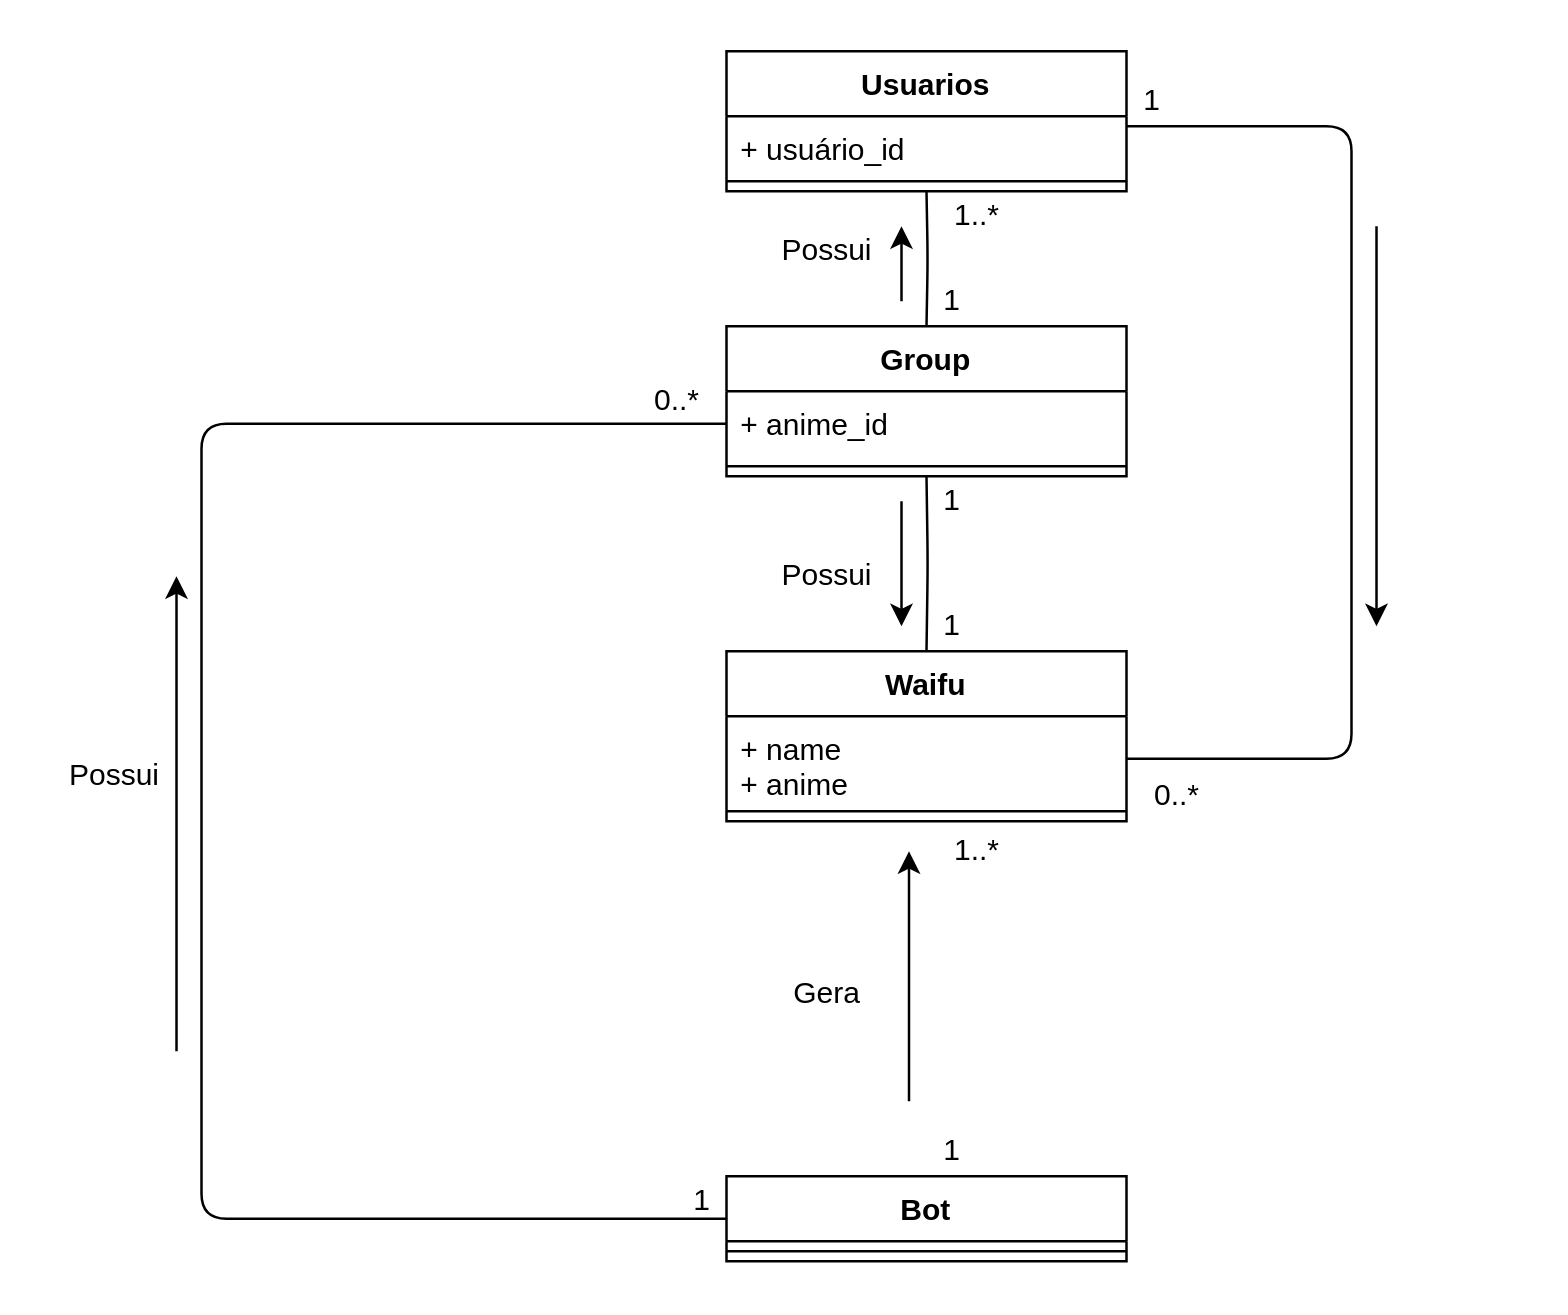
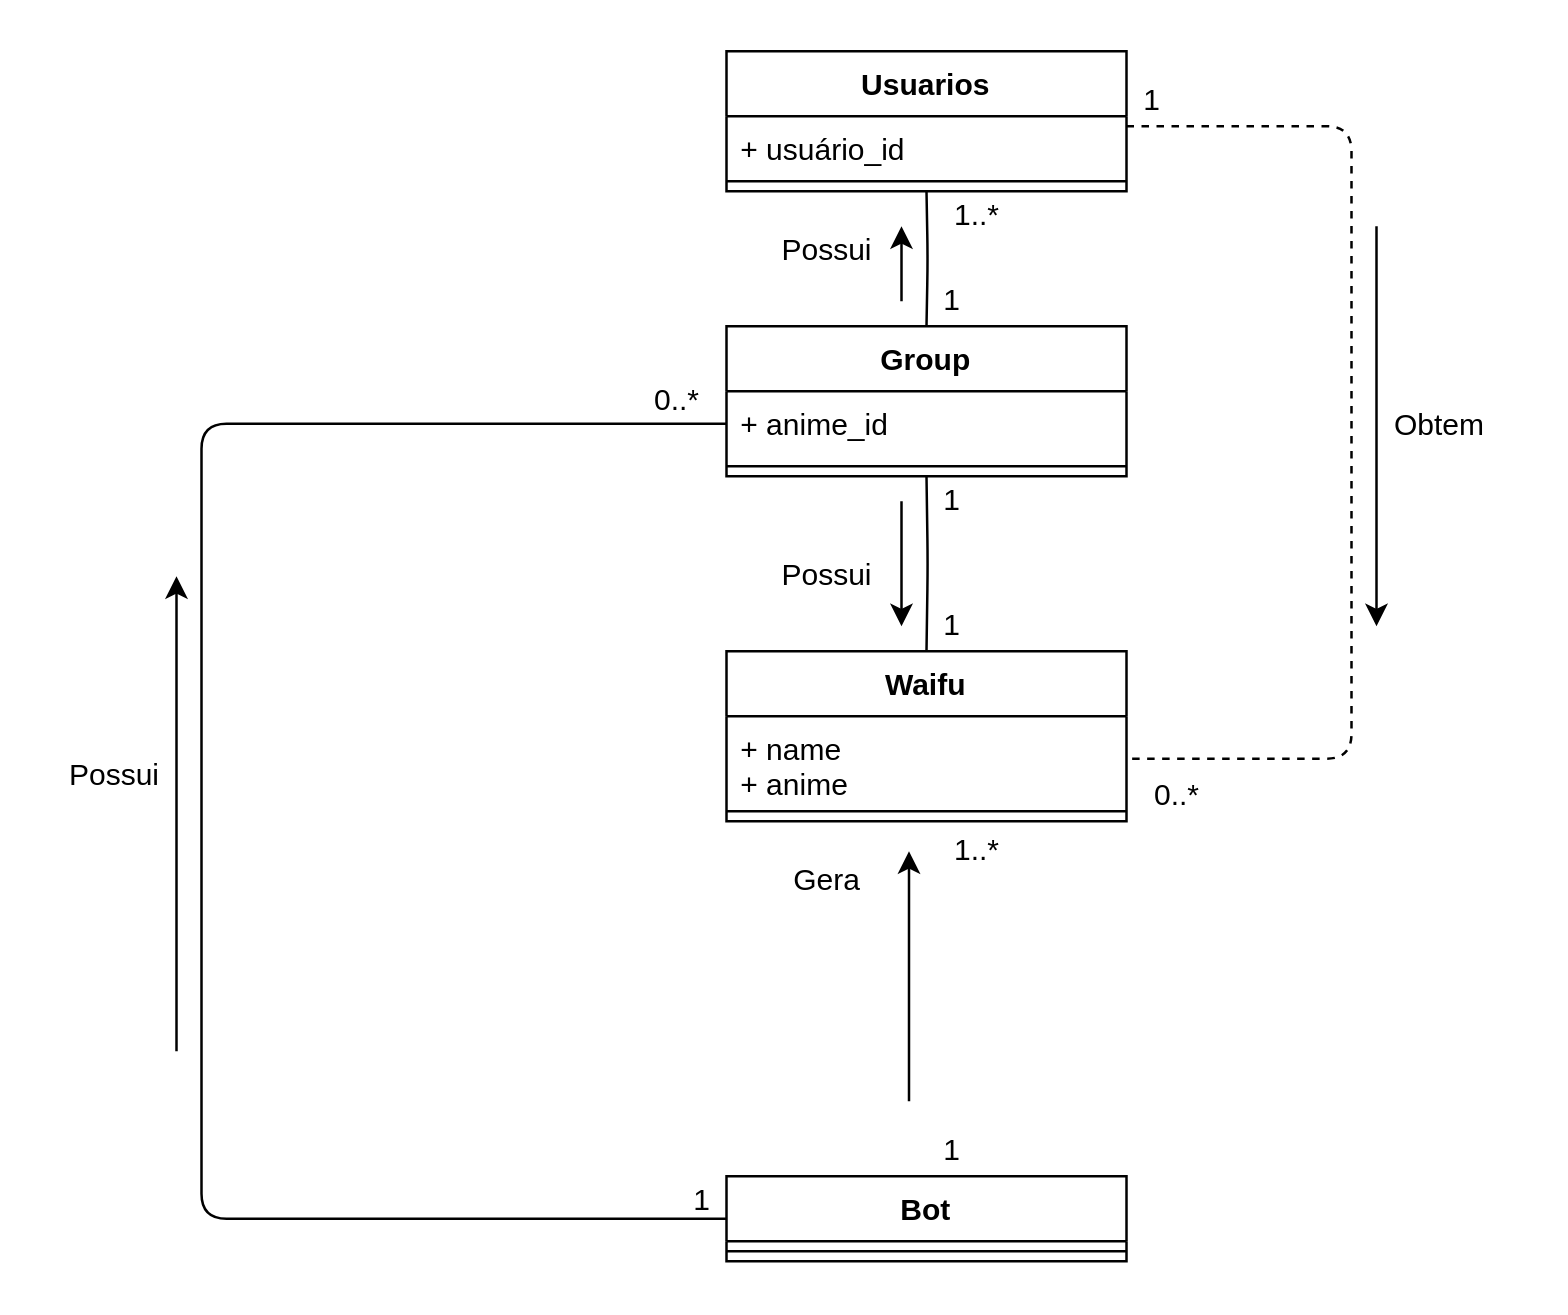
none -> (1439, 426)
(1351, 444) -> (1351, 444)
(826, 994) -> (826, 881)
